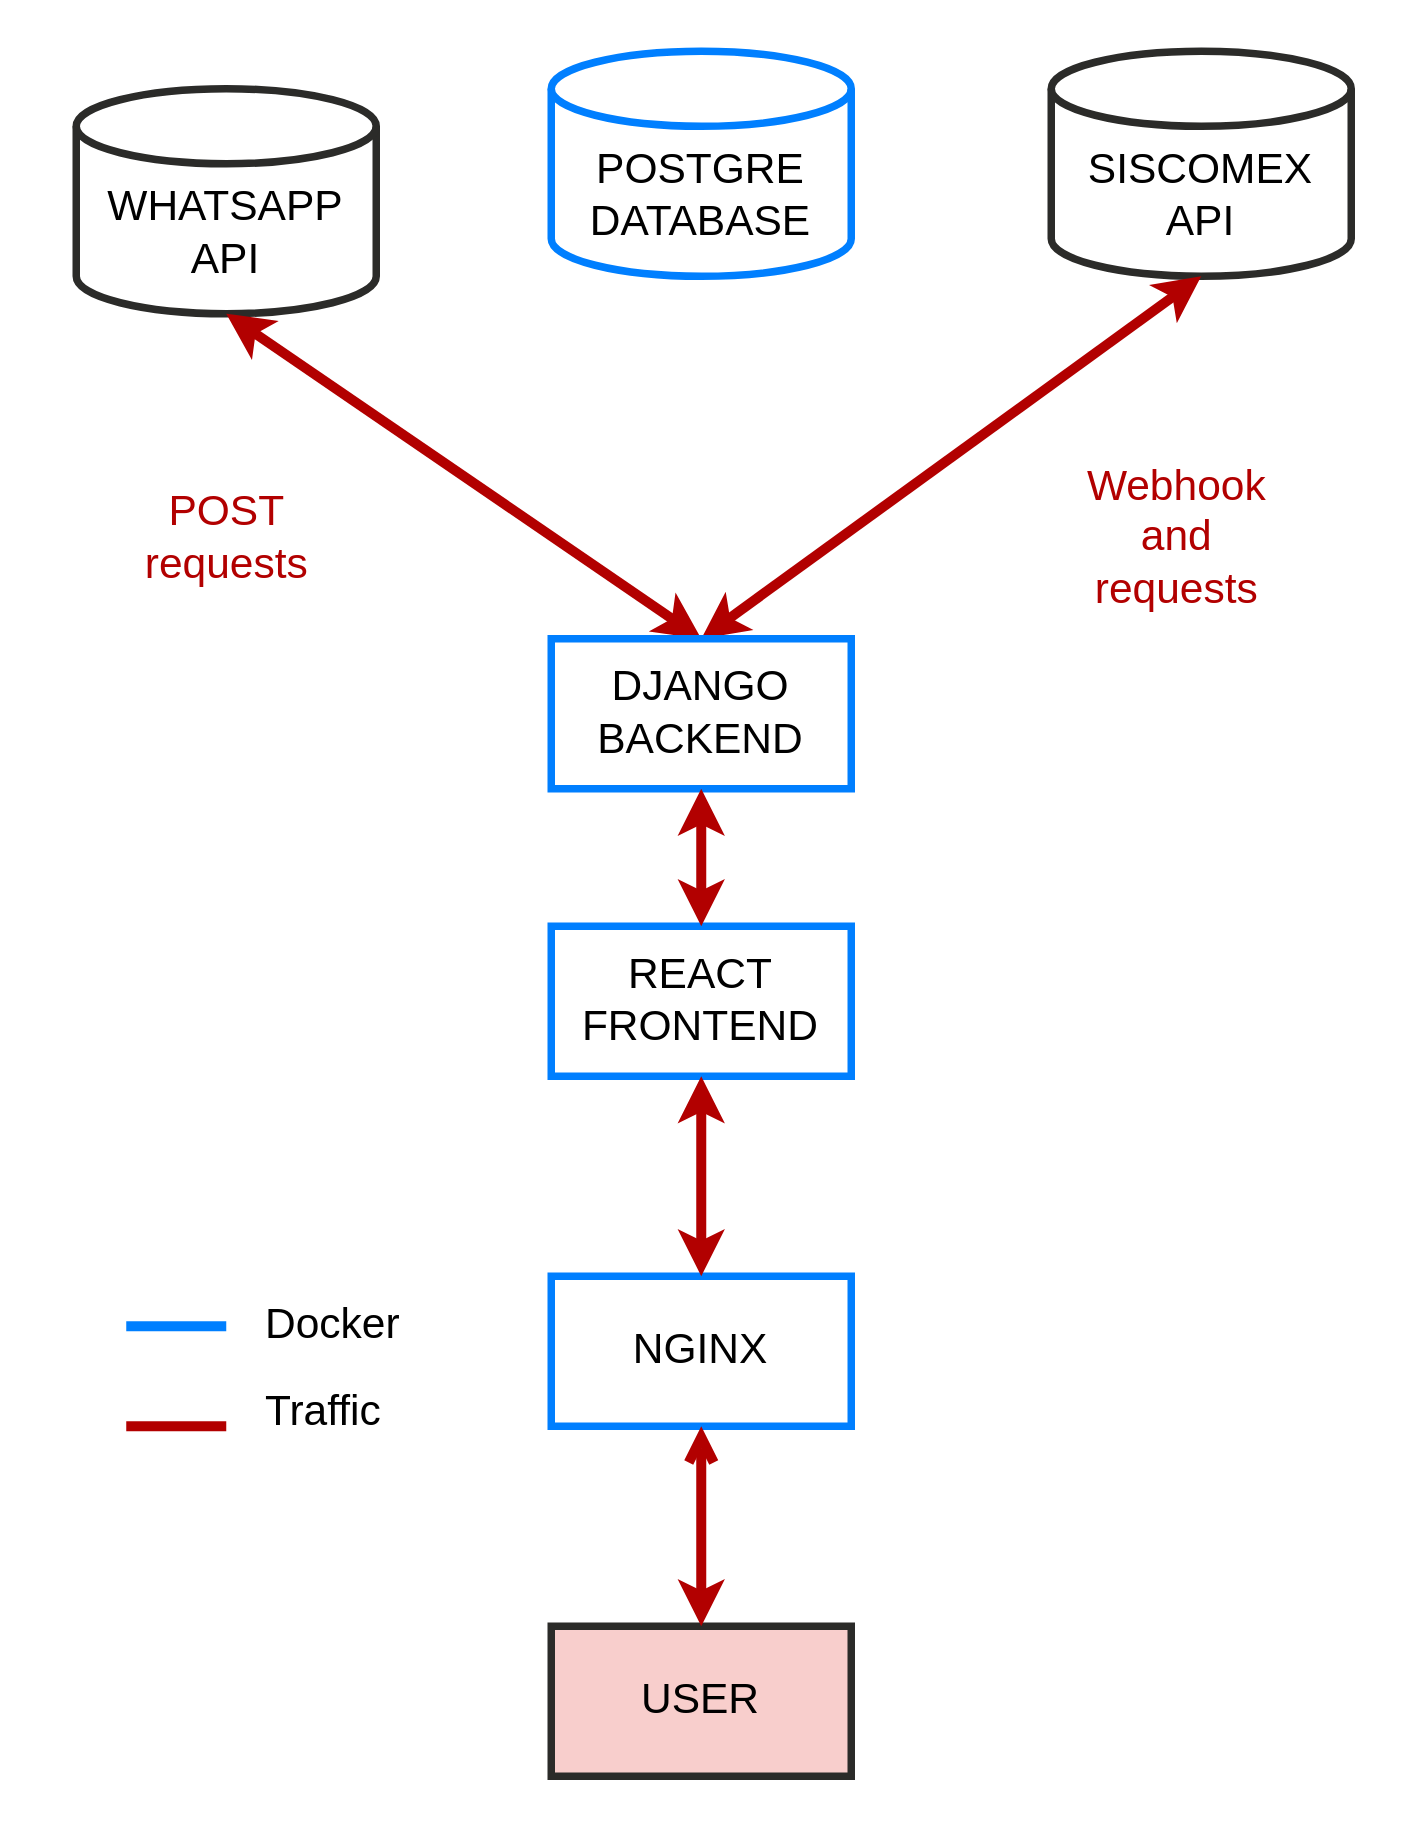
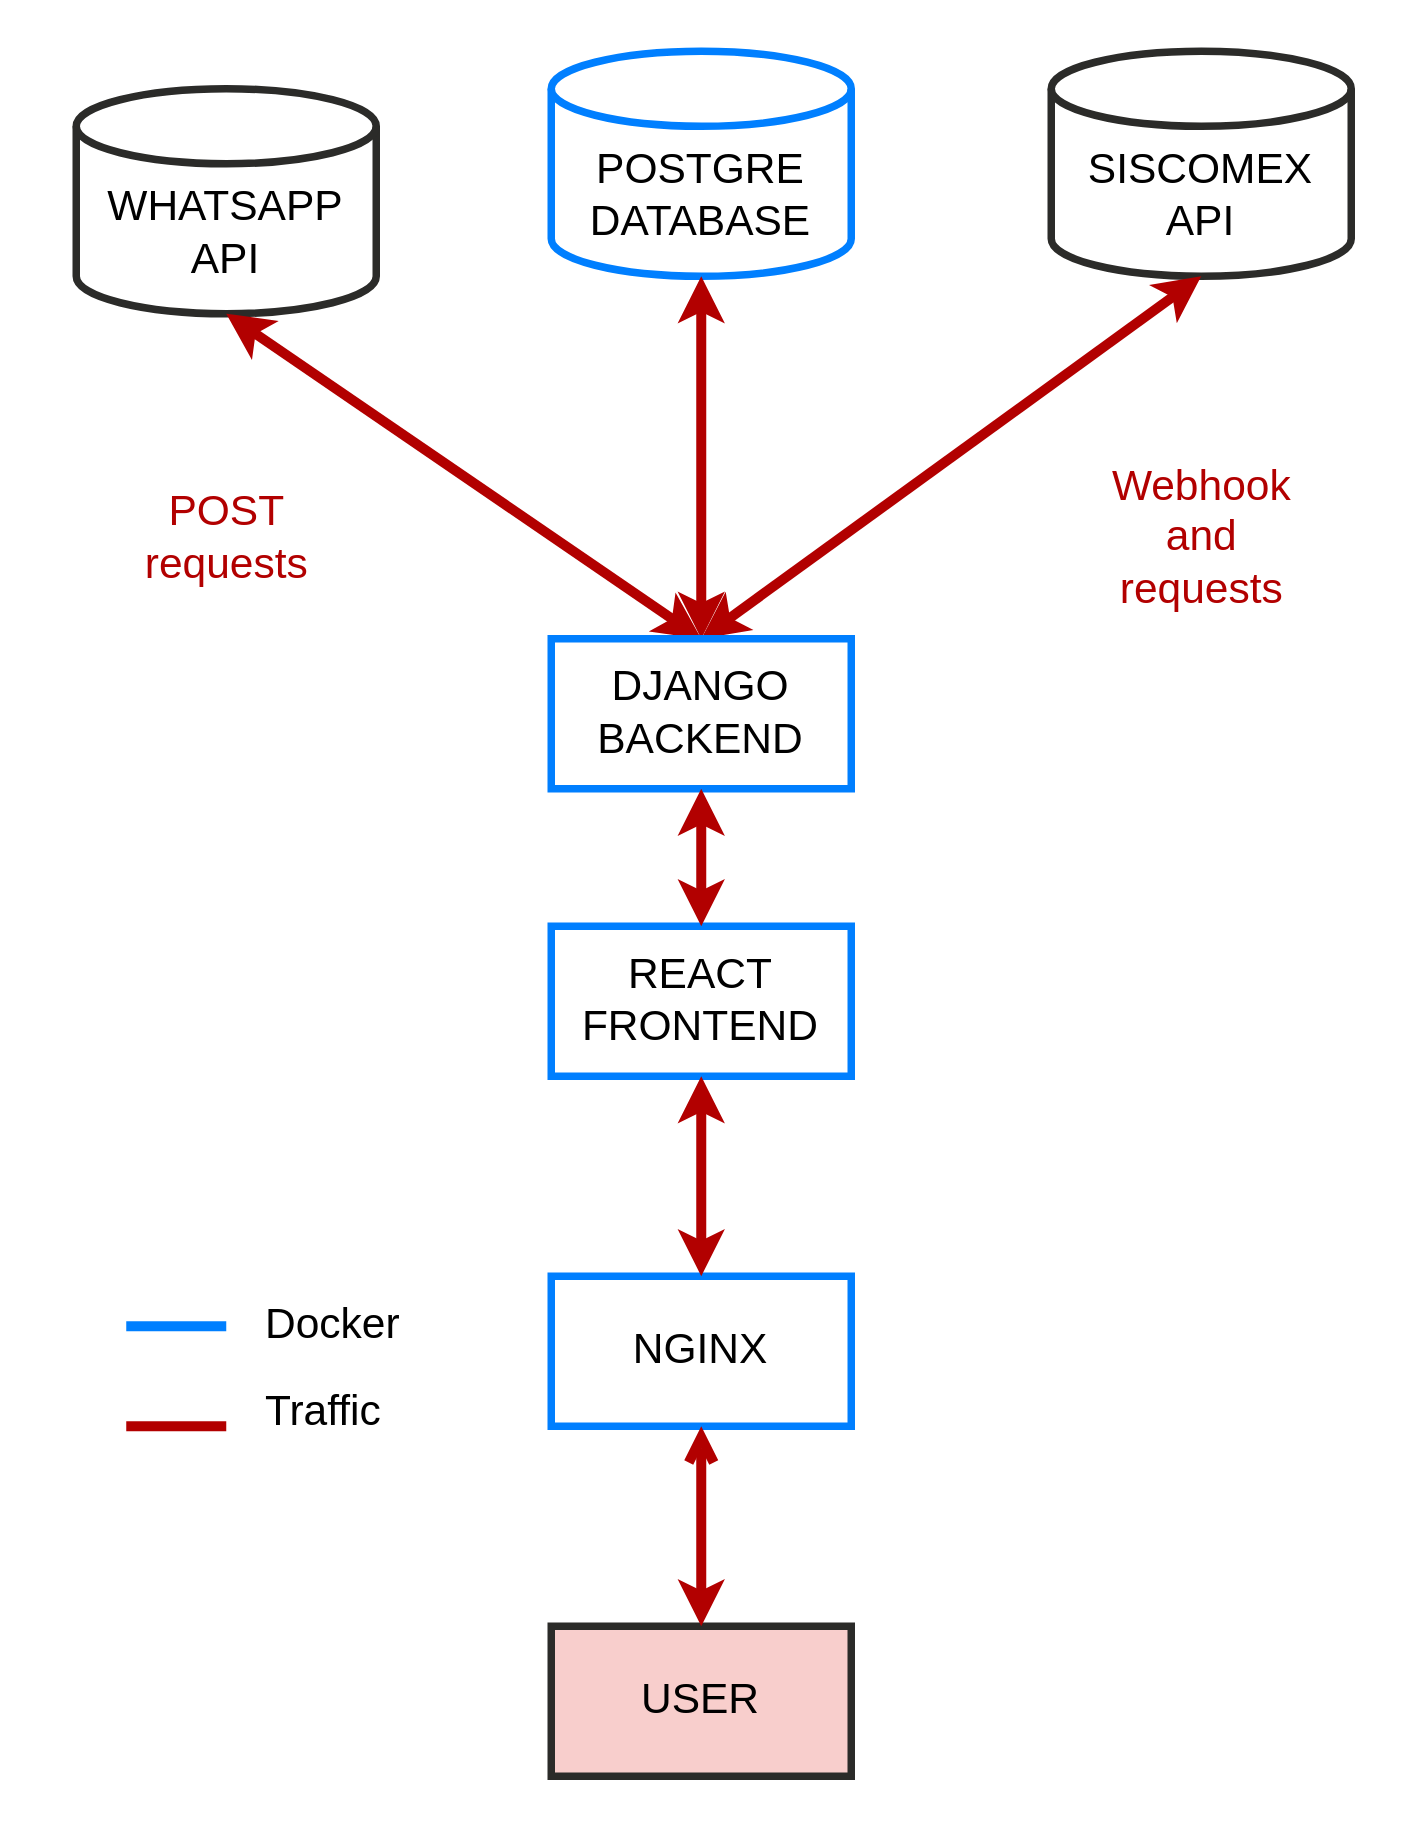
none -> (701, 458)
(1176, 539) -> (1201, 539)
